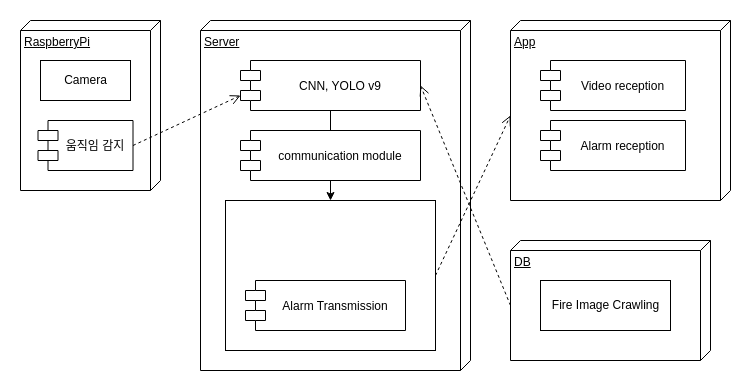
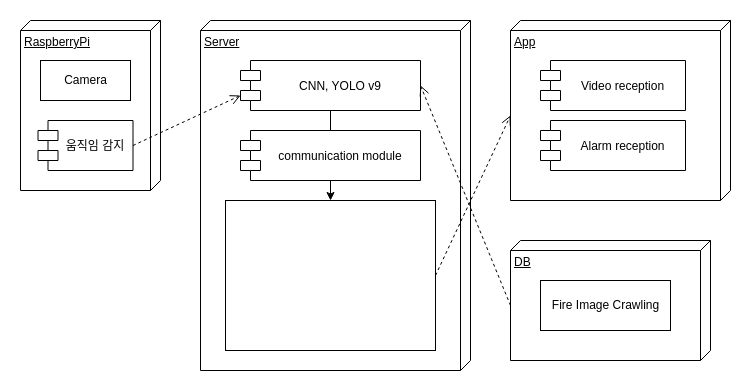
(326, 306) -> none
